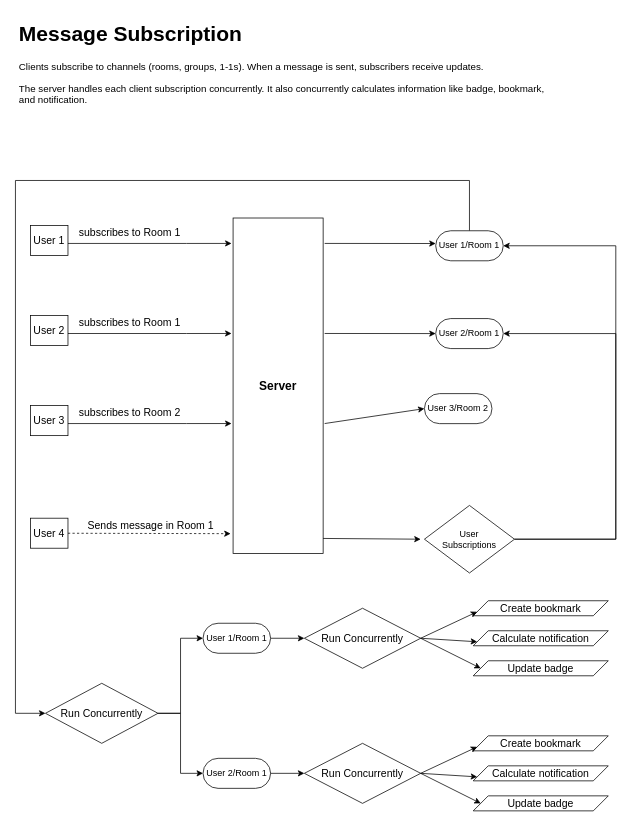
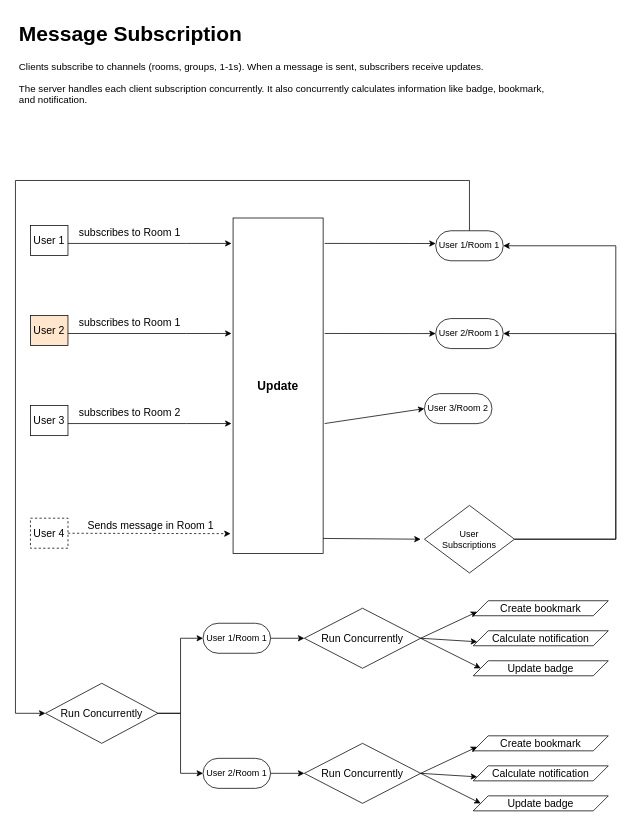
(49, 330) -> (49, 330)
(278, 386) -> (278, 386)
(49, 533) -> (49, 533)
